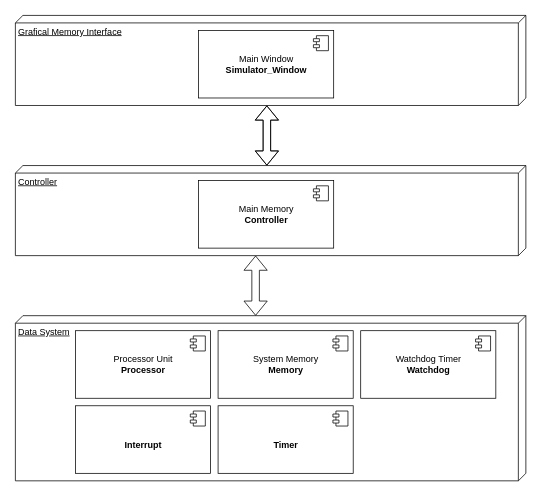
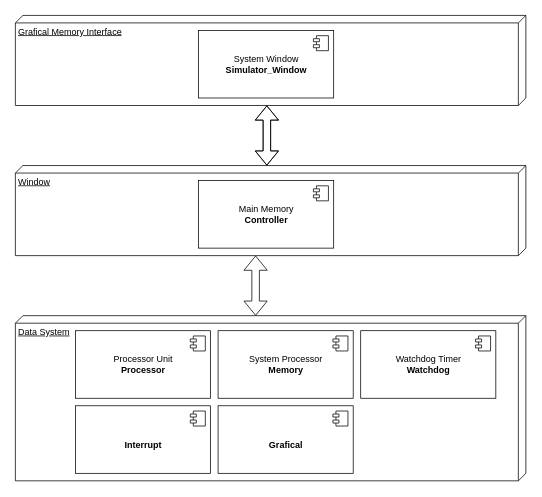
(266, 64) -> (266, 64)
(41, 182) -> (32, 182)
(286, 364) -> (286, 364)
(286, 439) -> (286, 439)
